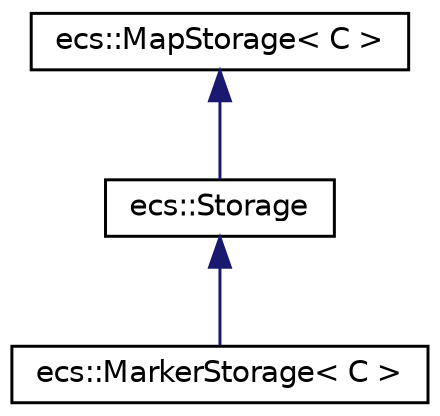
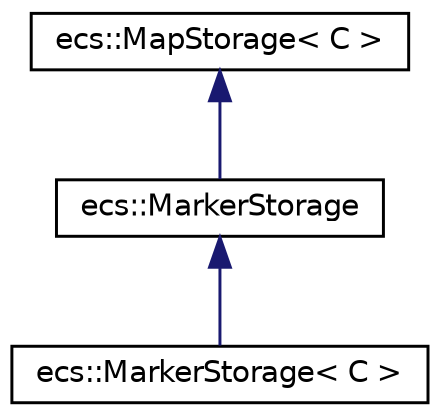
(220, 208) -> (220, 208)
